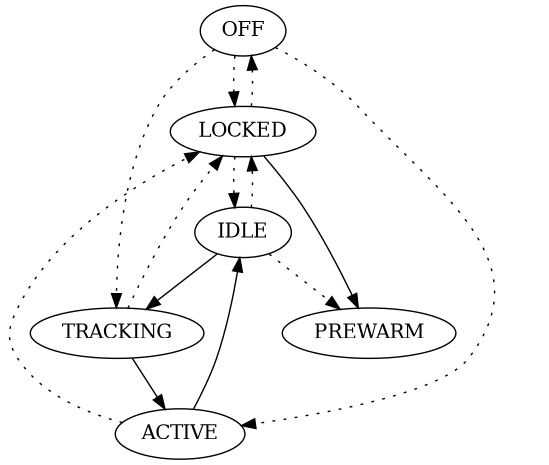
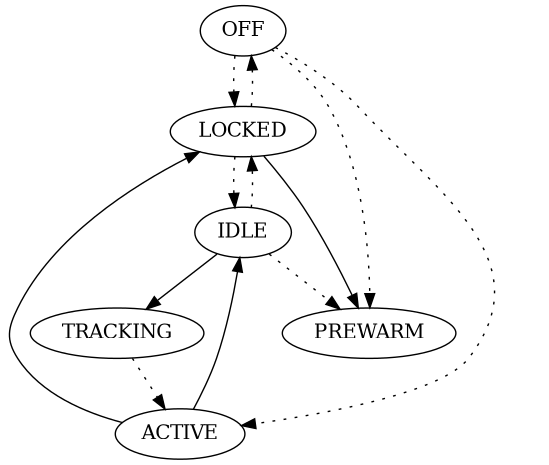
(136, 158) -> (350, 158)
(166, 235) -> none
(30, 286) -> (30, 286)
(145, 378) -> (145, 378)
